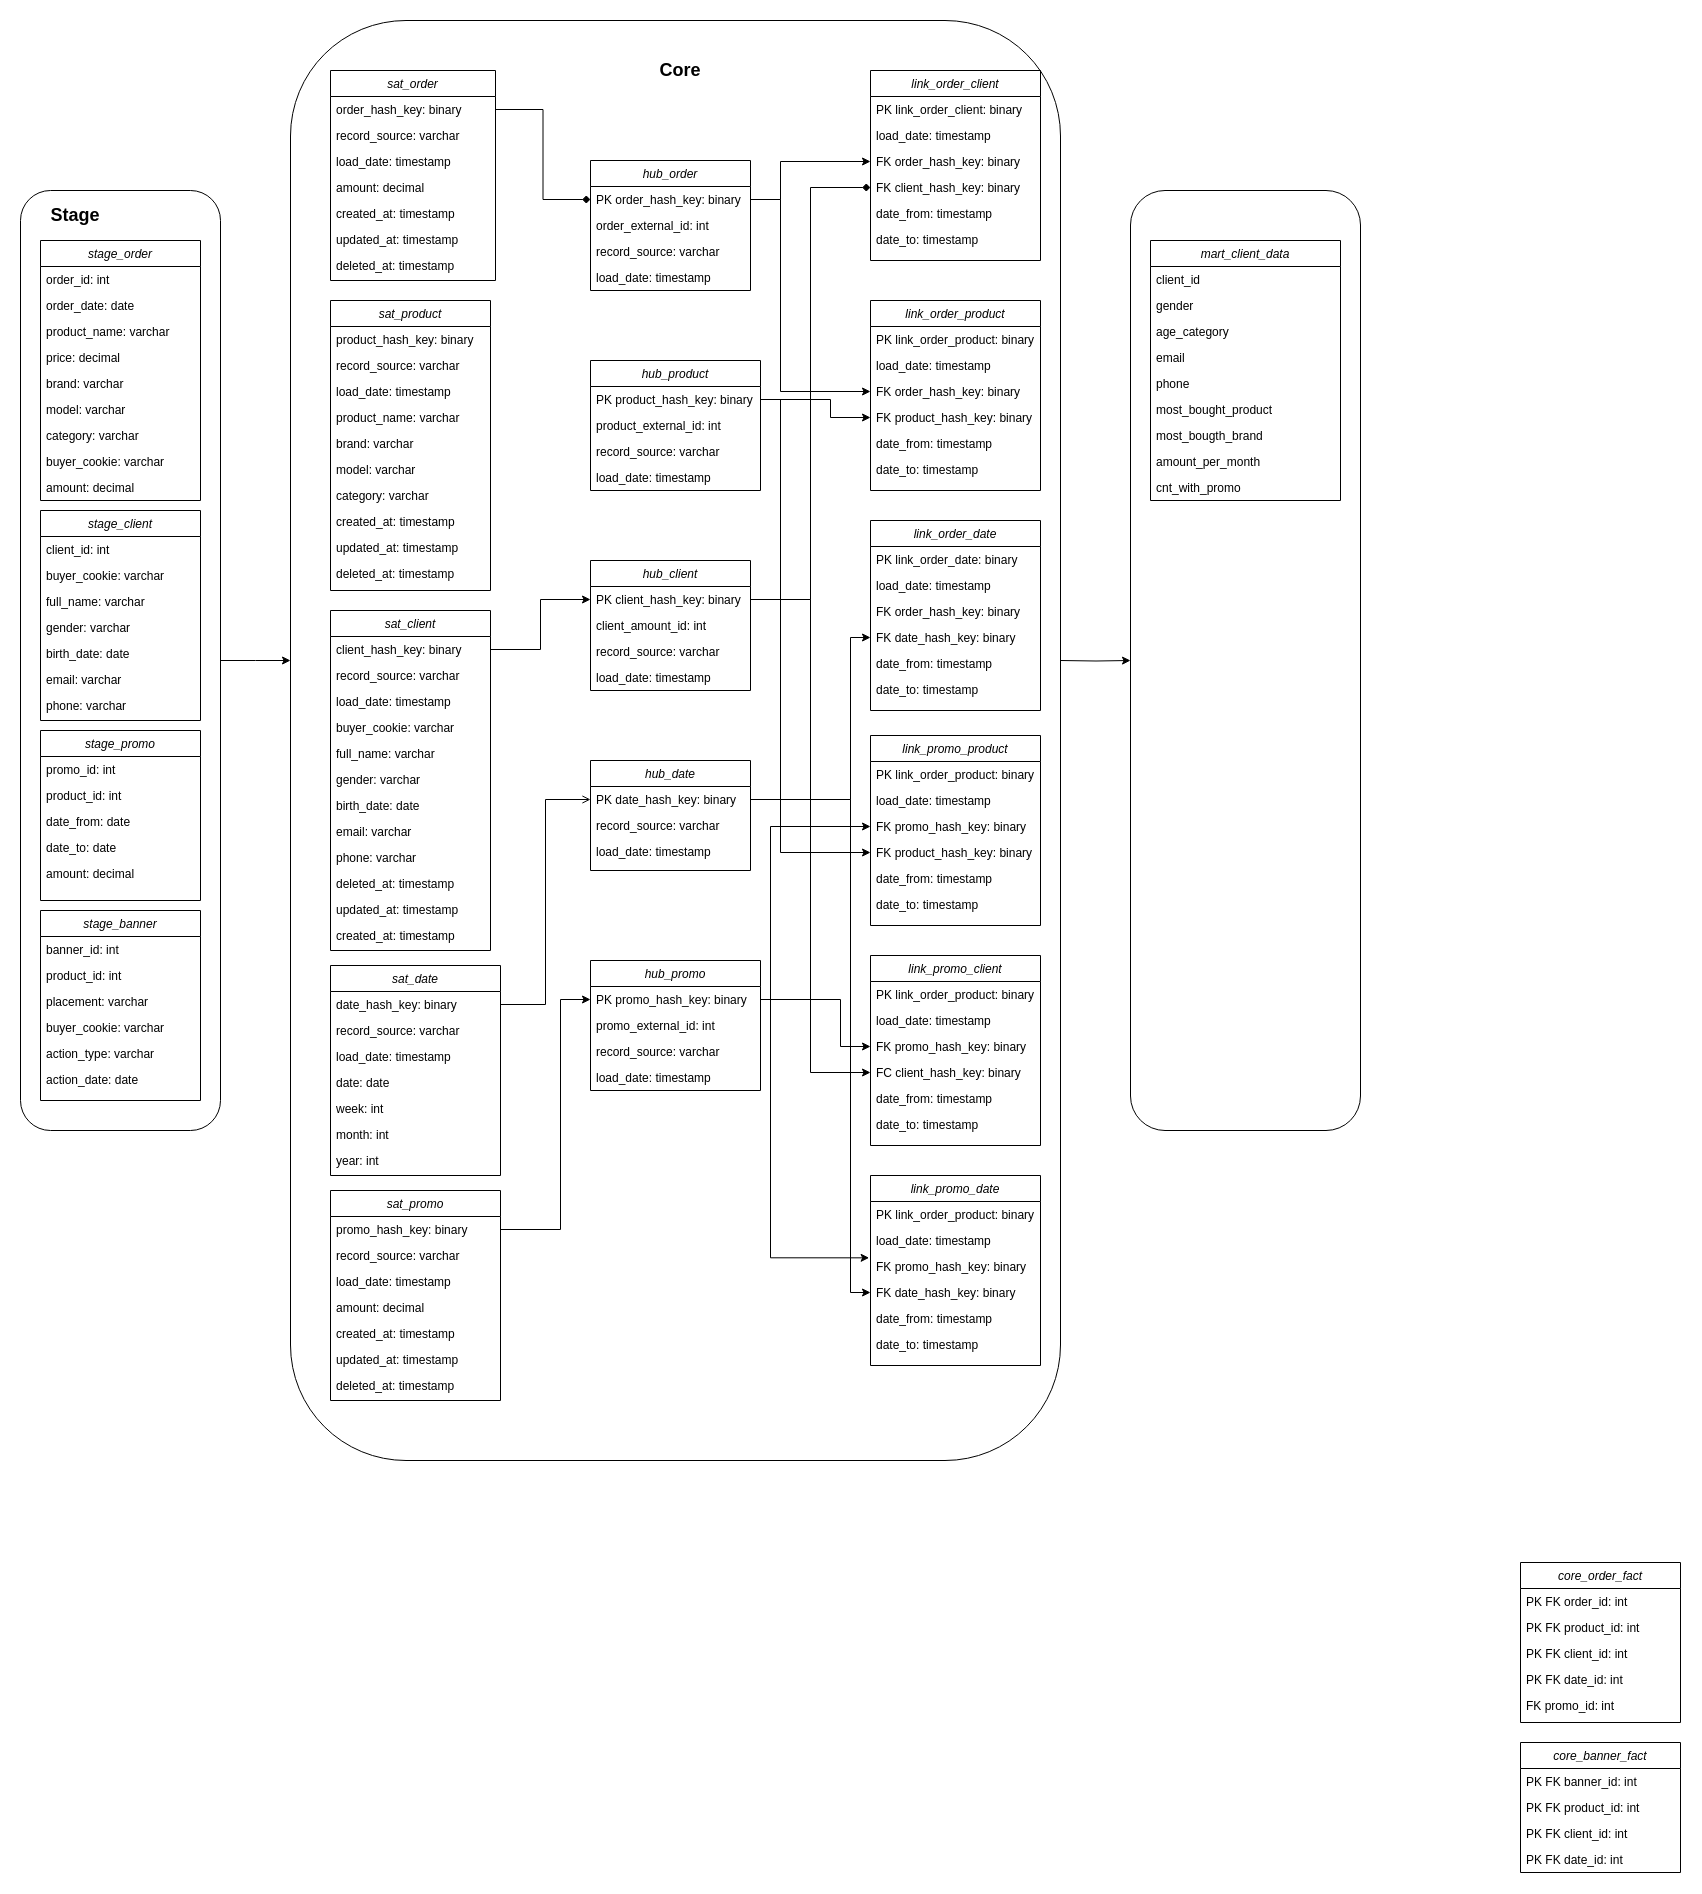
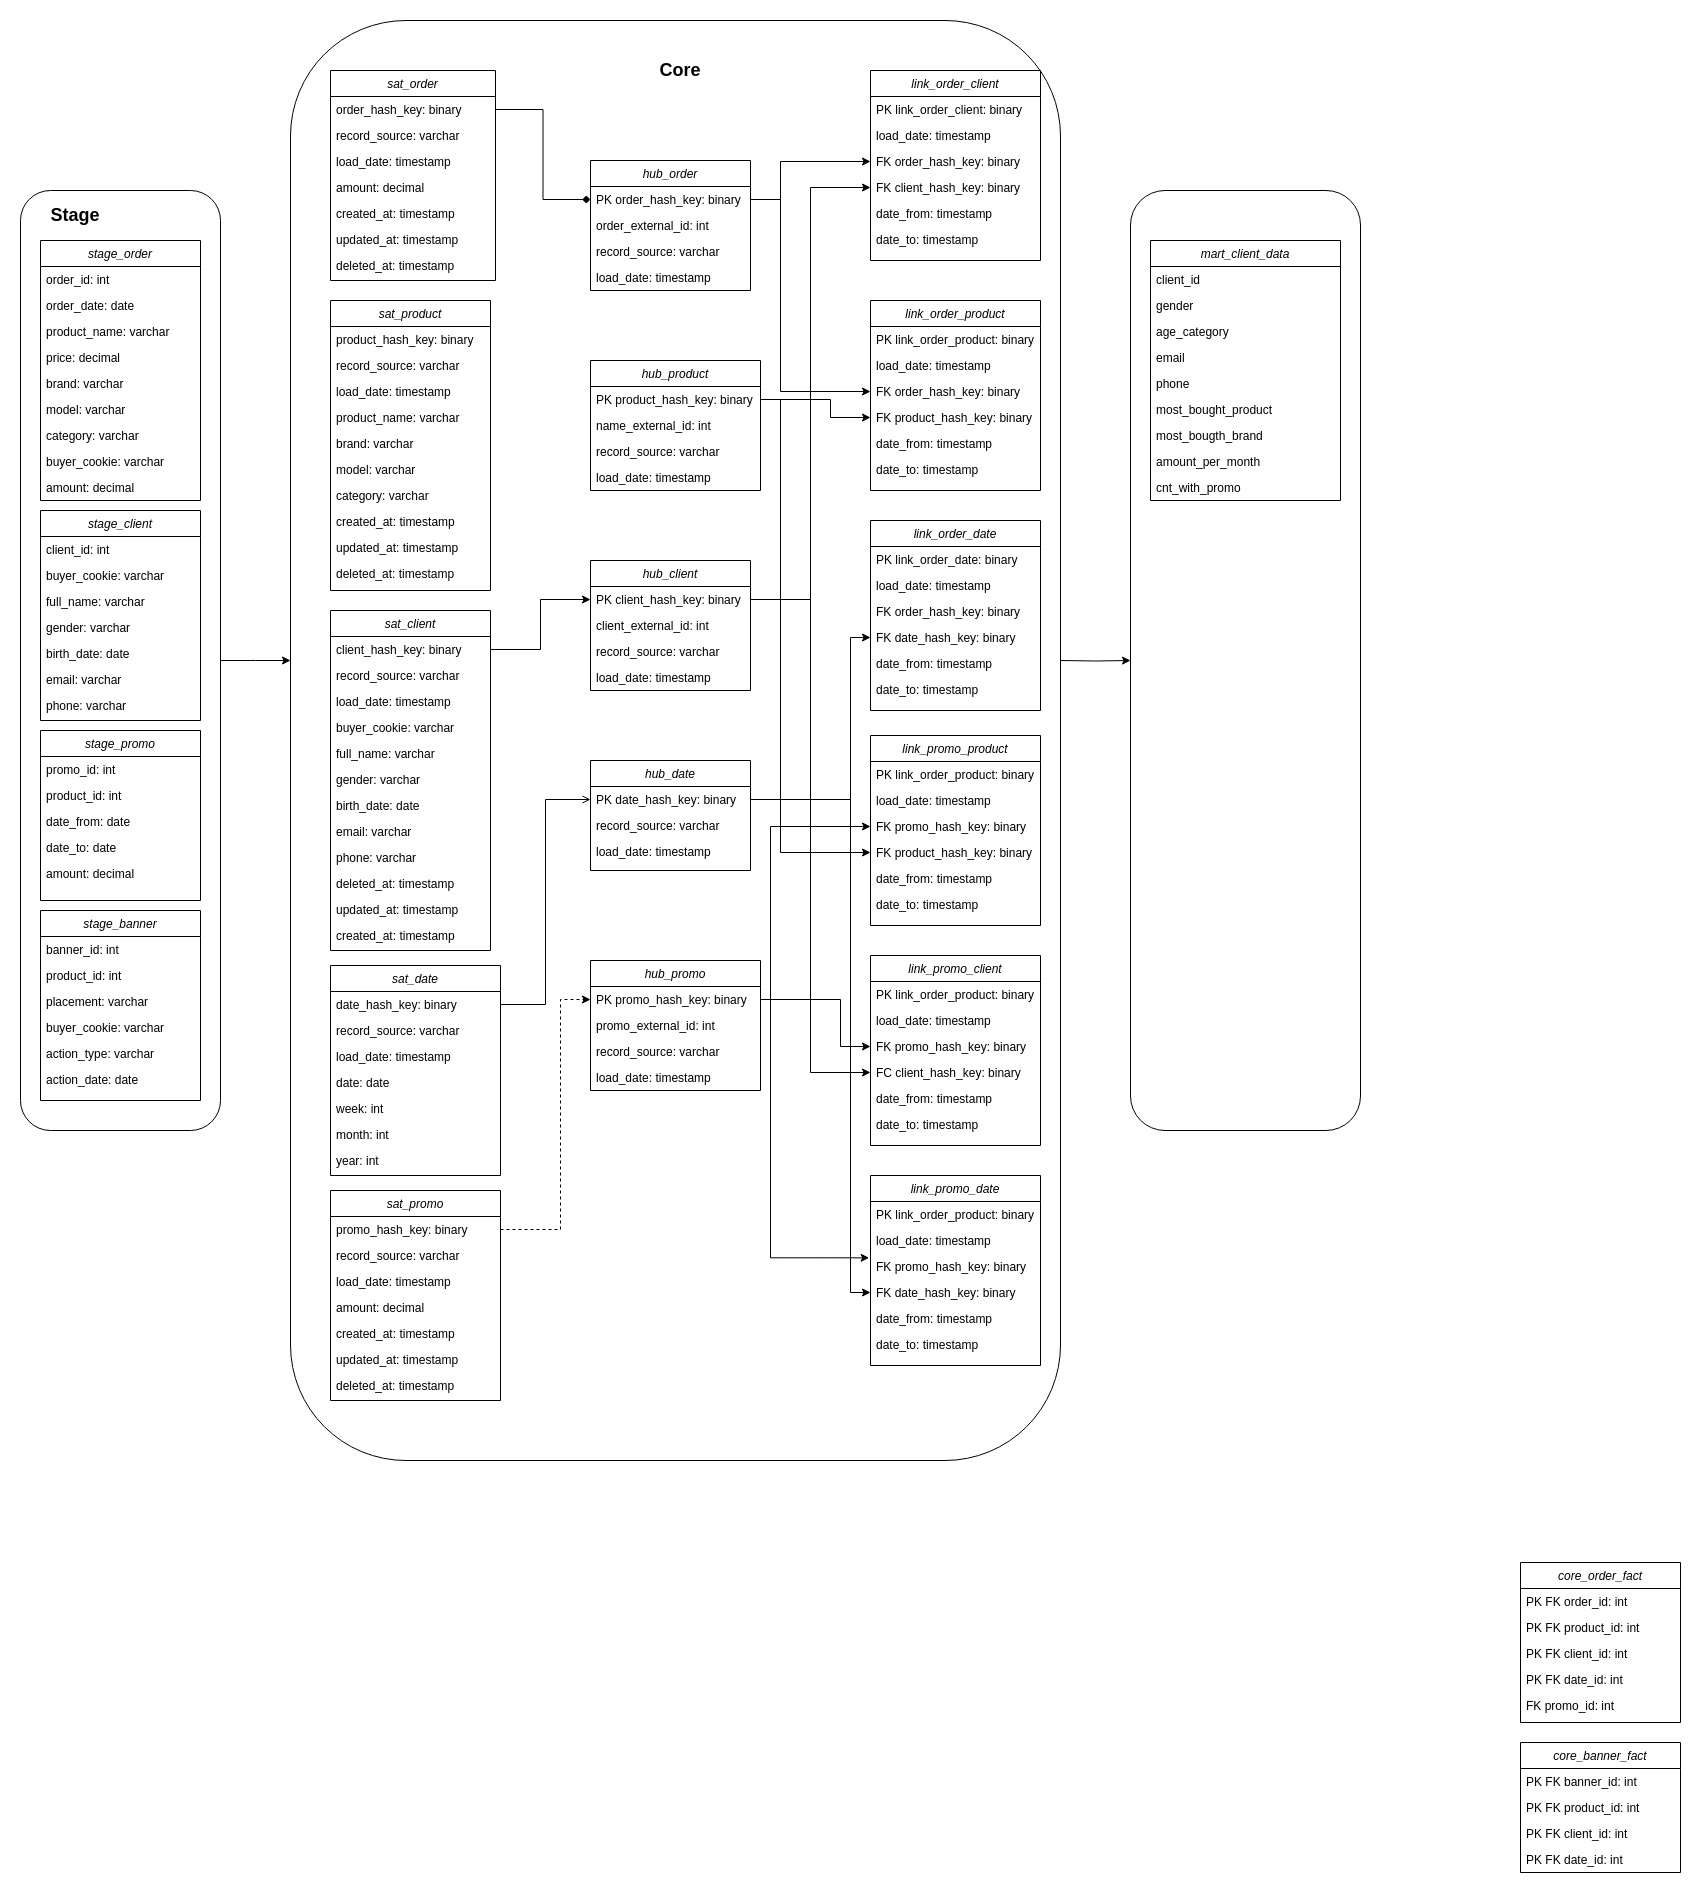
(861, 188) -> (862, 188)
(669, 426) -> (659, 426)
(657, 626) -> (662, 626)
(561, 1133) -> (561, 1133)
